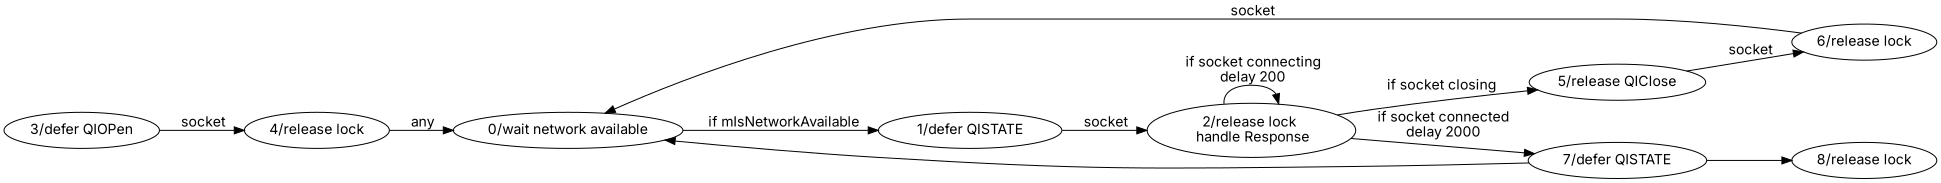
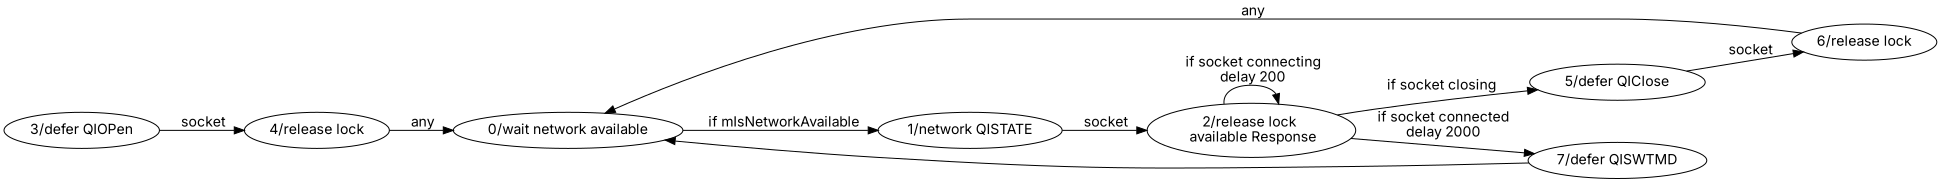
(1251, 12) -> (1251, 12)
(1617, 82) -> (1617, 82)
(970, 130) -> (970, 130)
(1251, 130) -> (1251, 130)
(1617, 160) -> (1617, 160)
(1864, 160) -> none
